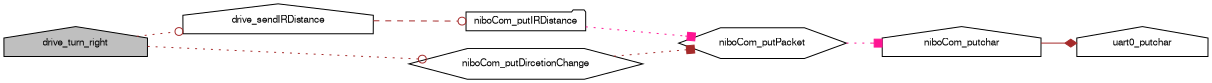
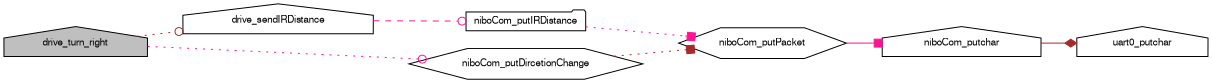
(416, 21) -> (416, 21)
(859, 43) -> (859, 43)
(283, 53) -> (283, 53)
